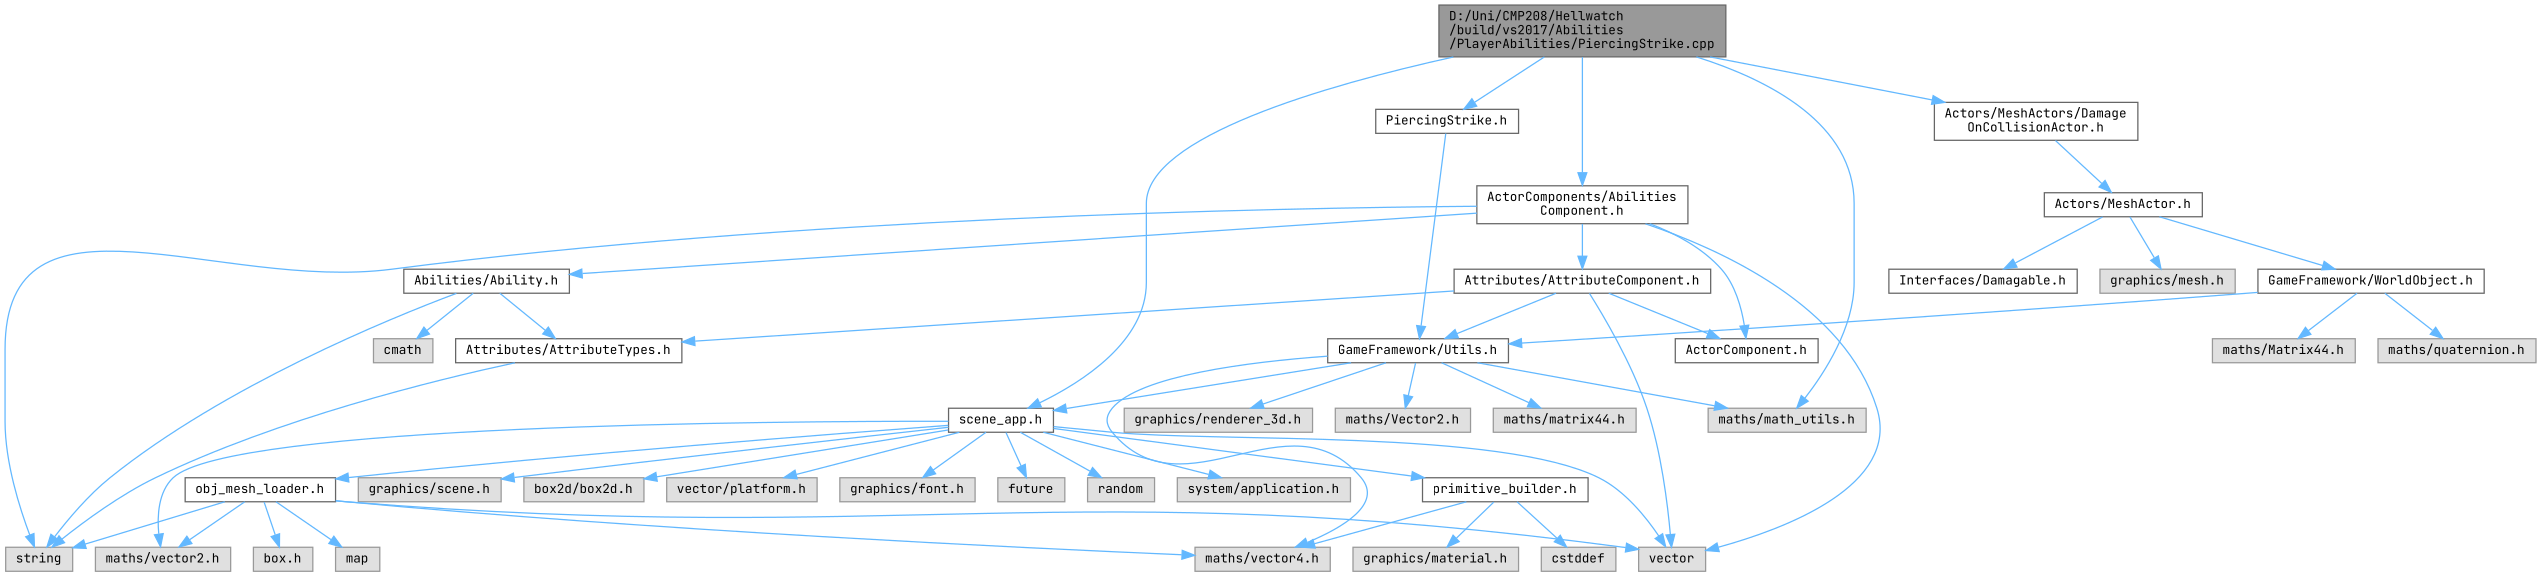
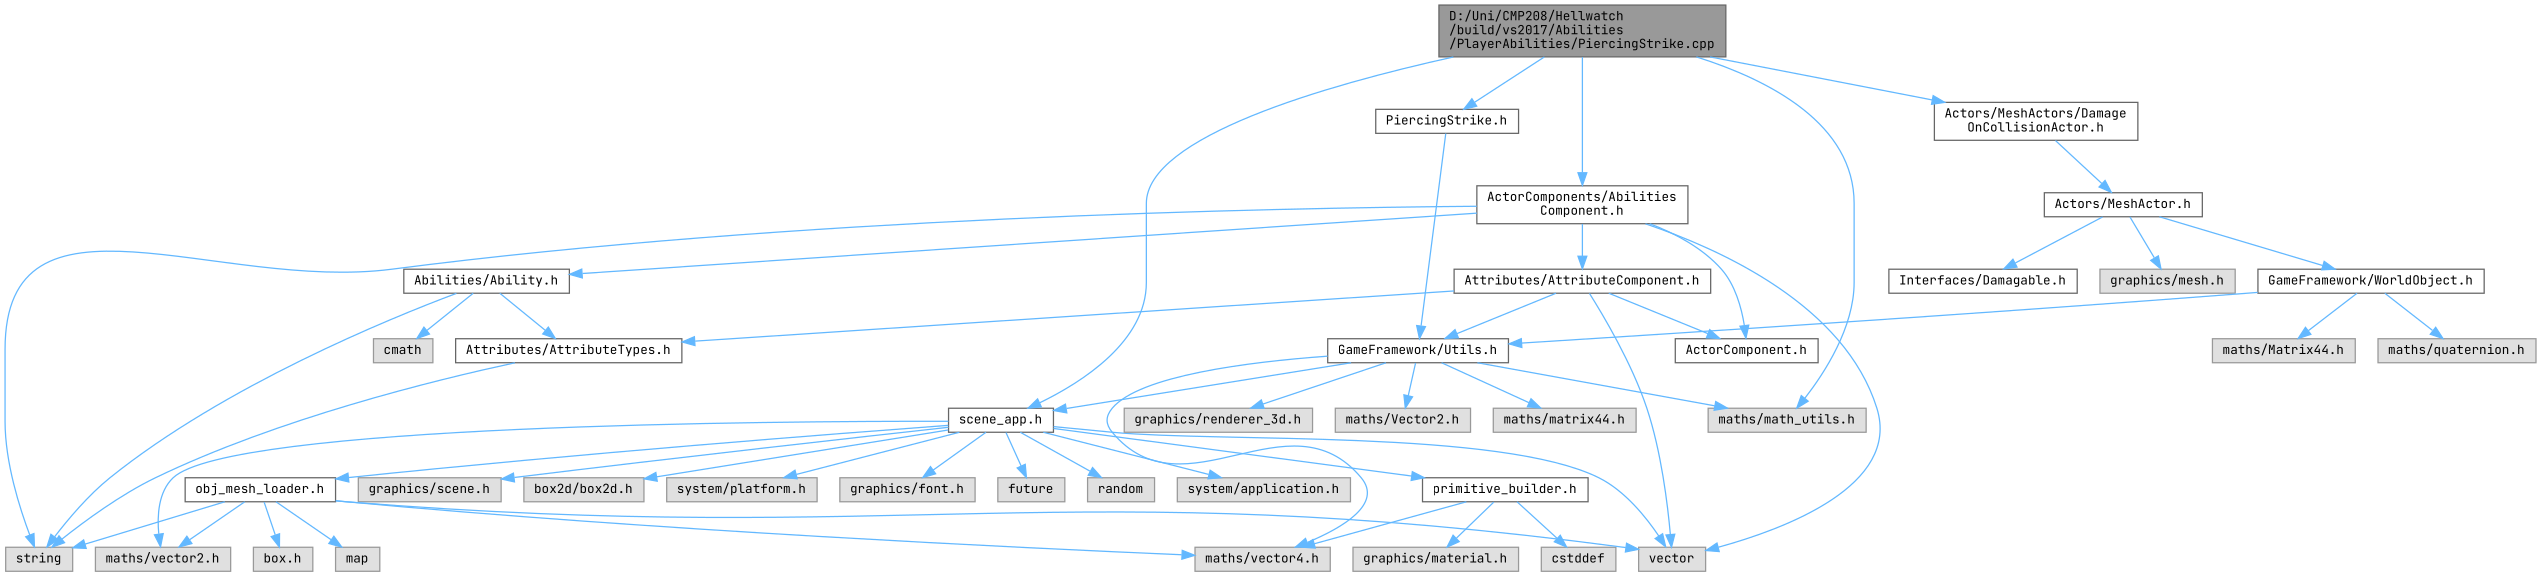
(742, 490) -> (742, 490)
